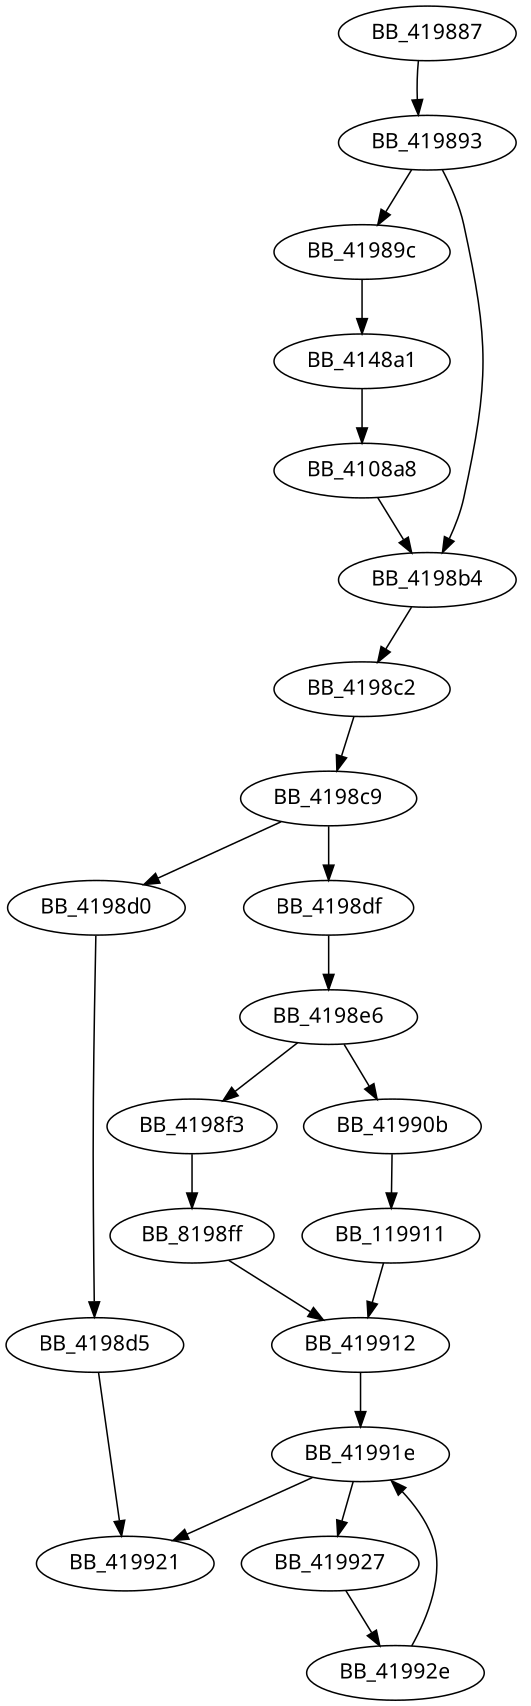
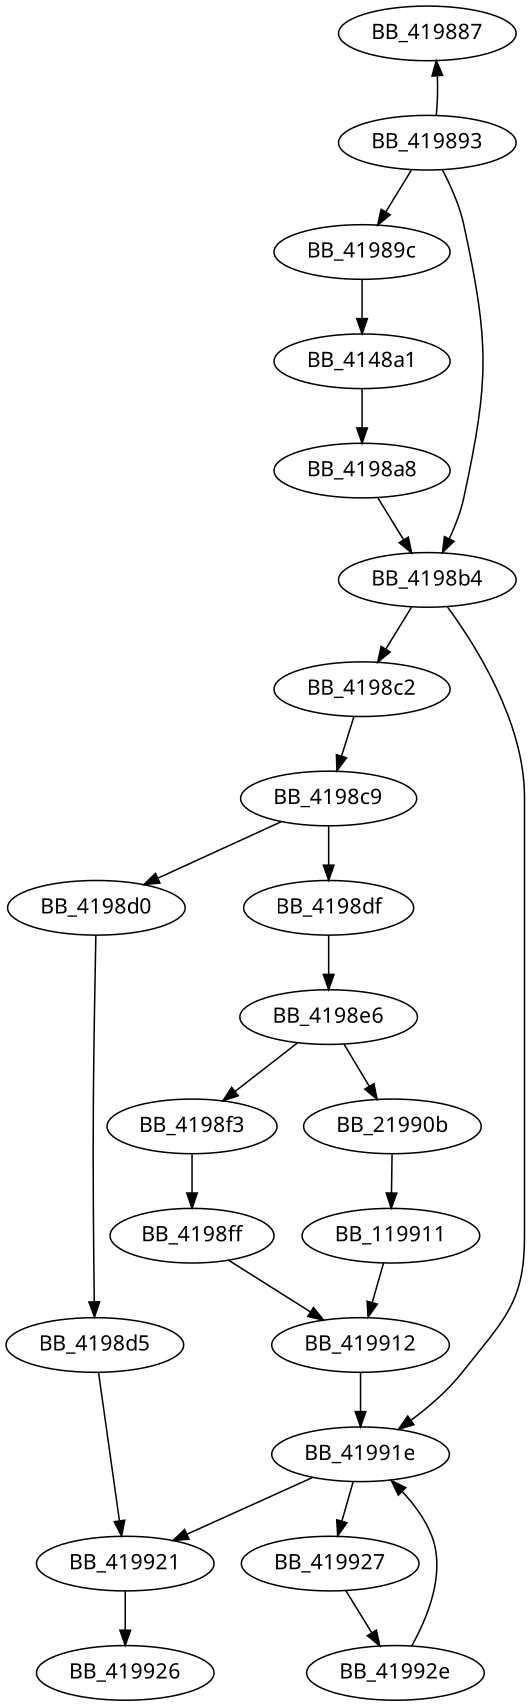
(417, 80) -> (437, 95)
(362, 471) -> (362, 471)
none -> (524, 1025)
(392, 1126) -> (392, 1126)
(192, 1236) -> (192, 1236)
none -> (125, 1673)
